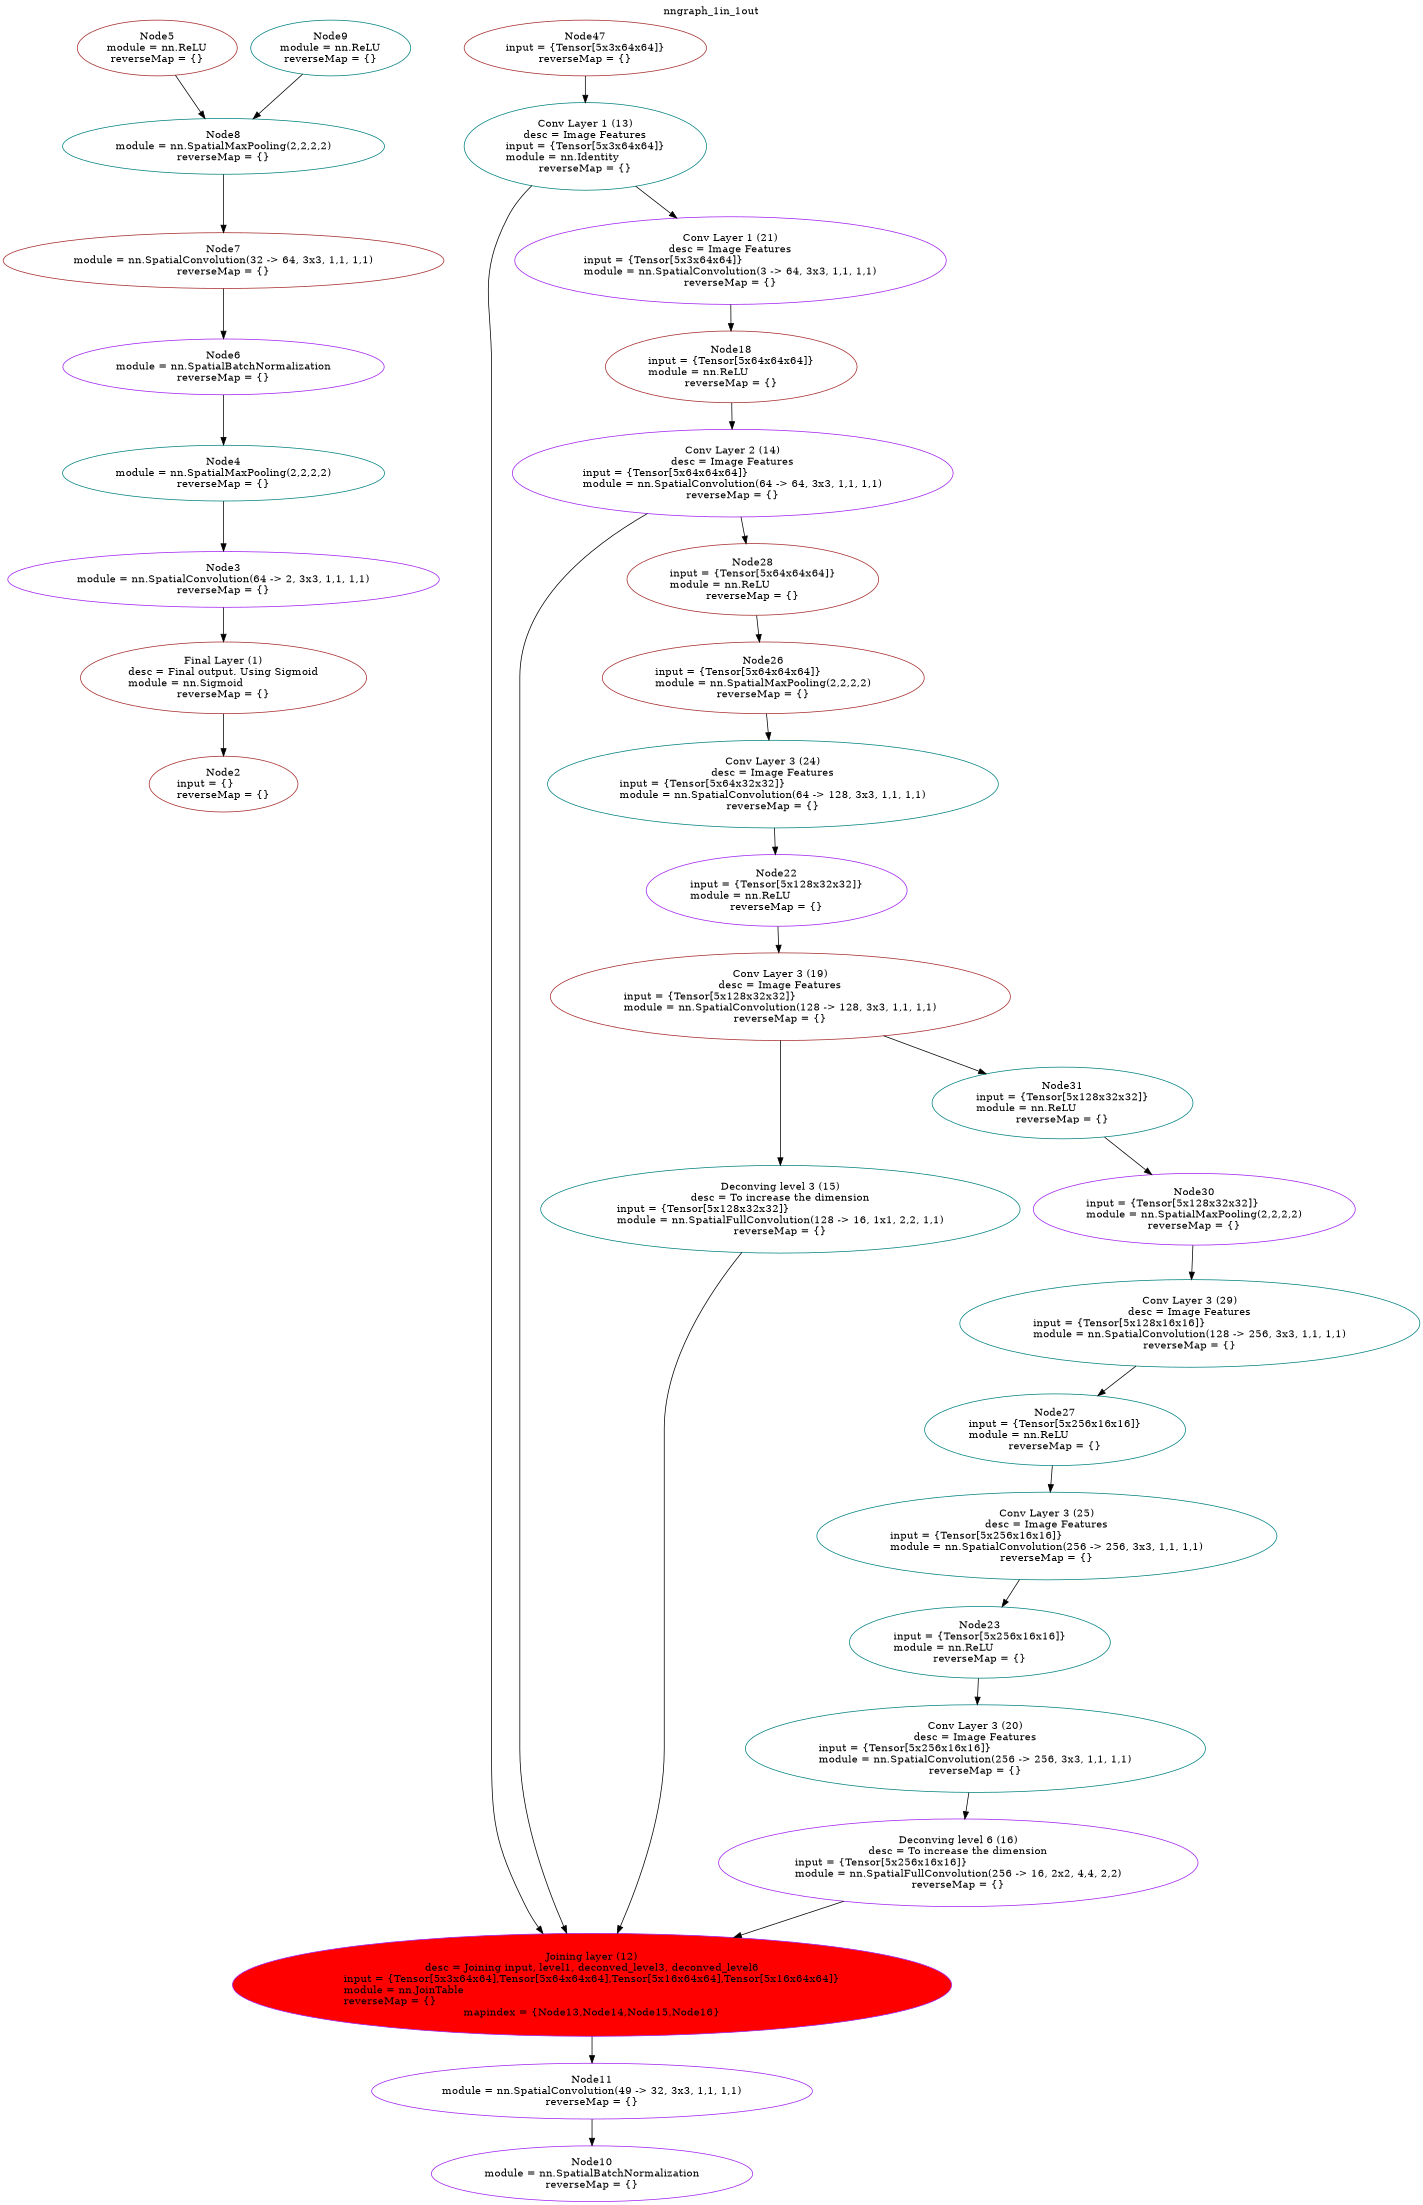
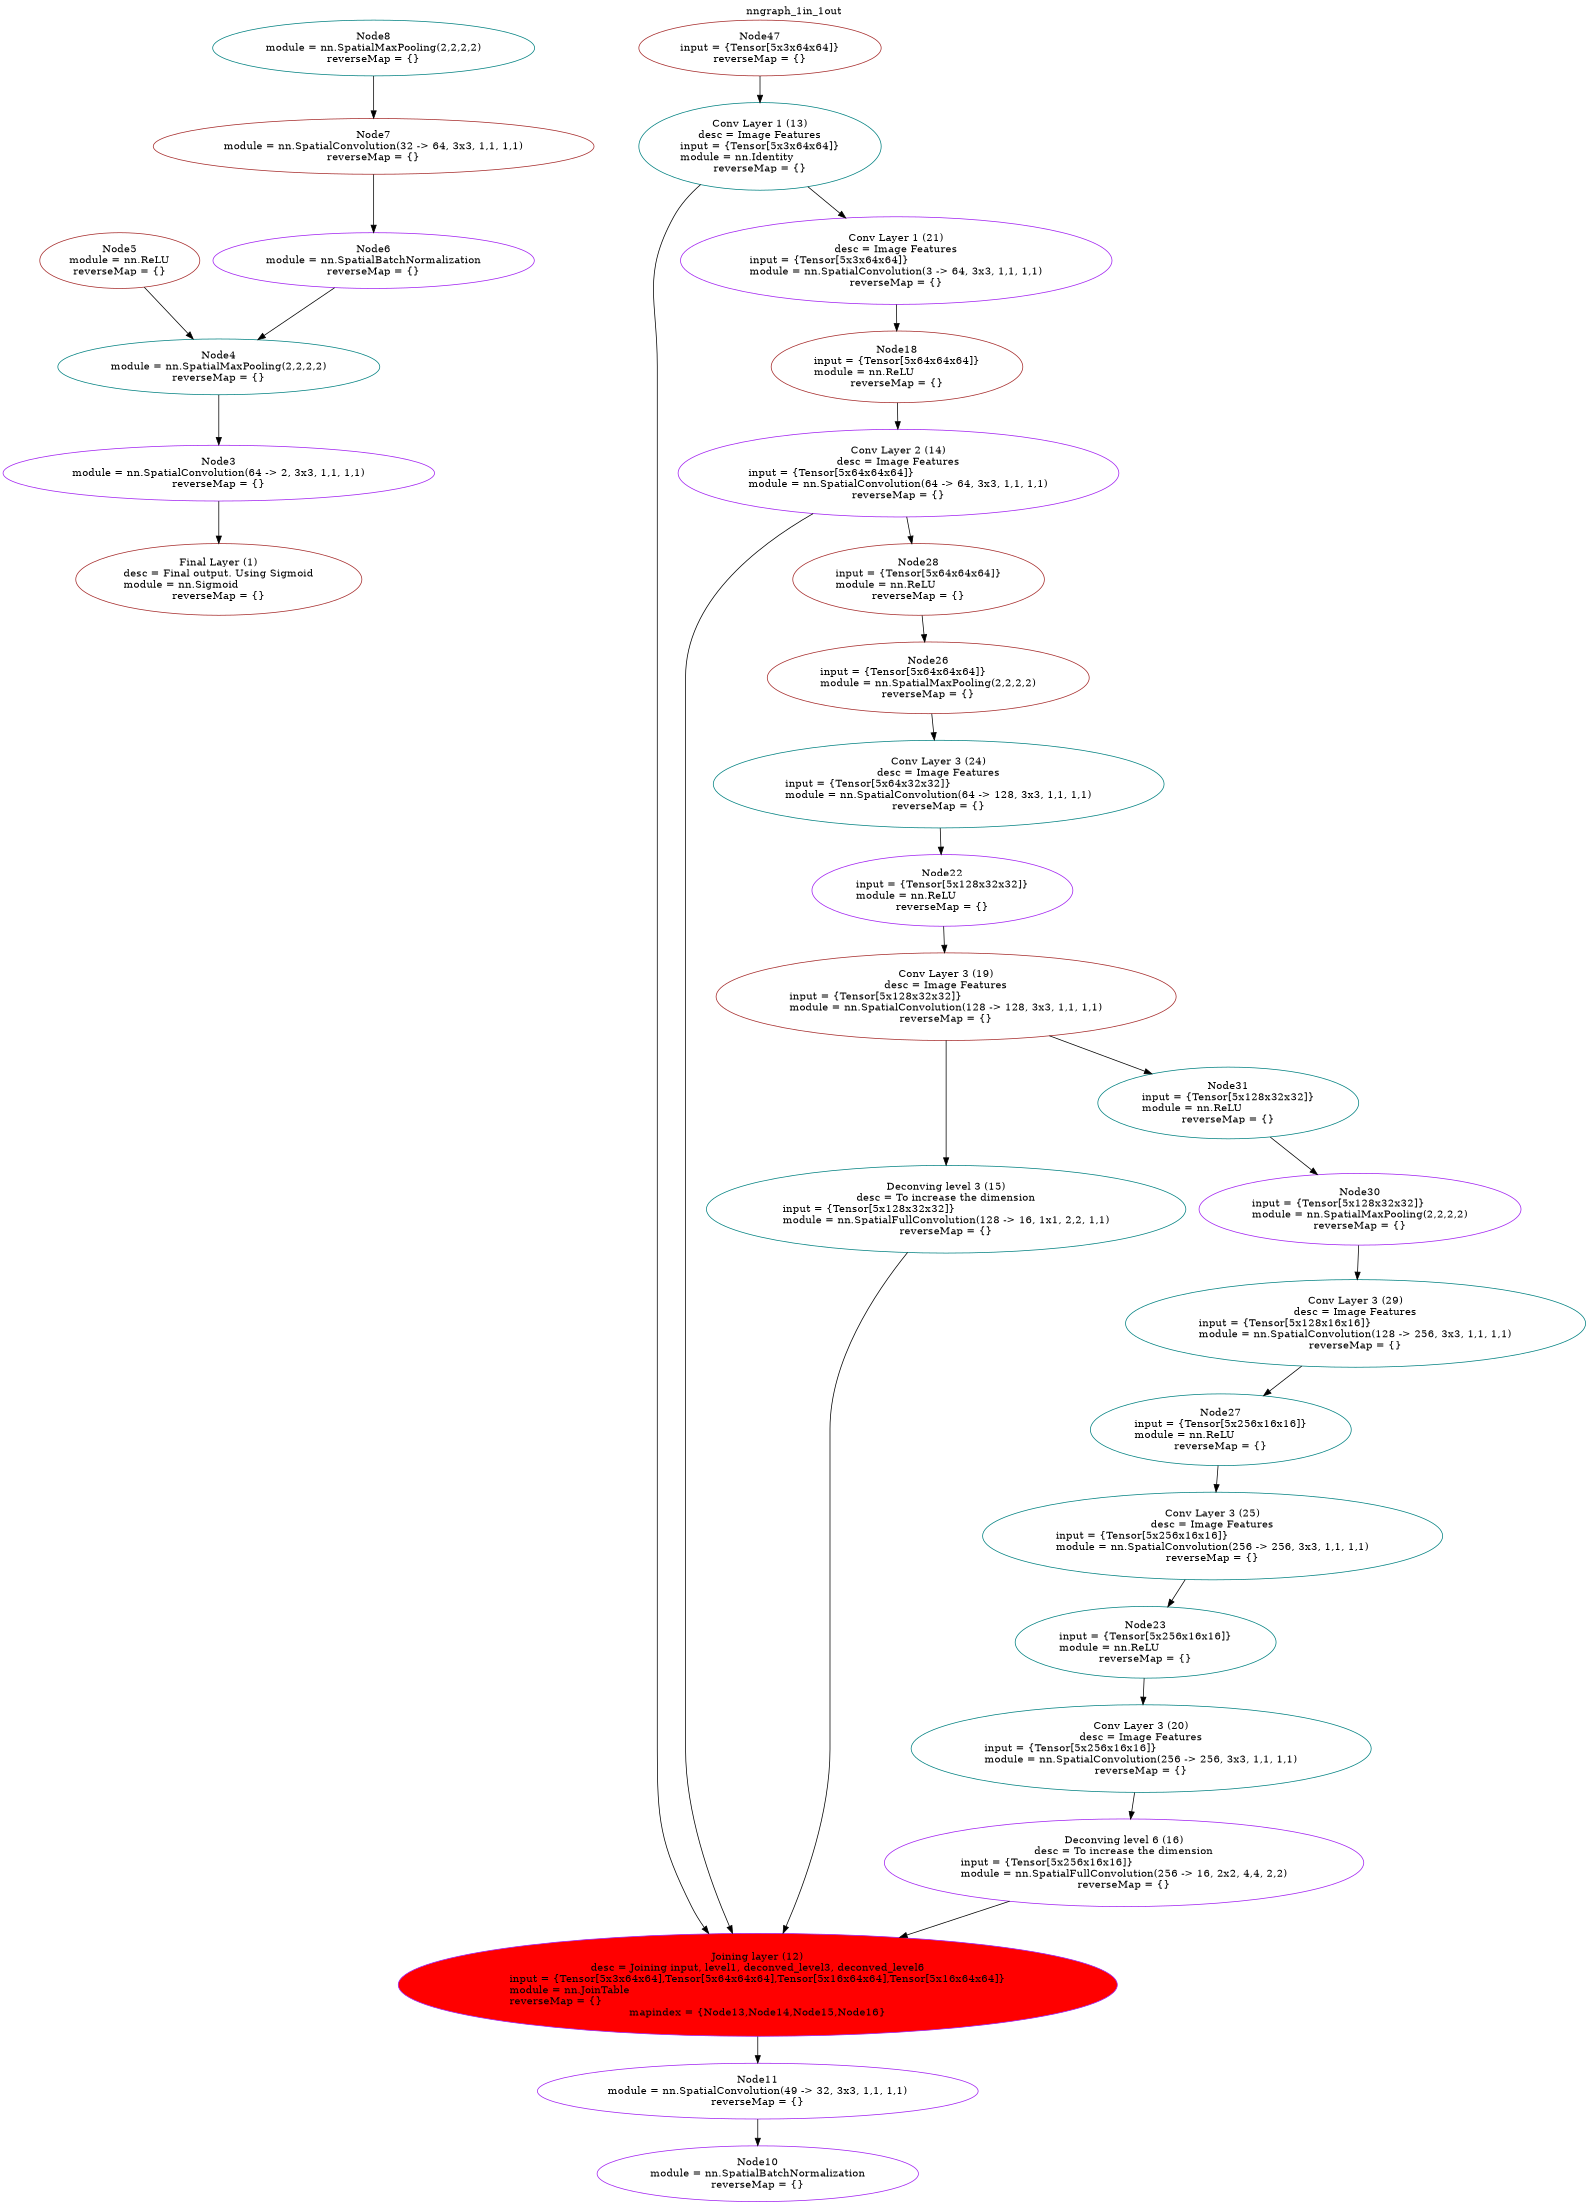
(331, 48) -> none
(188, 94) -> (166, 310)
(224, 784) -> none
